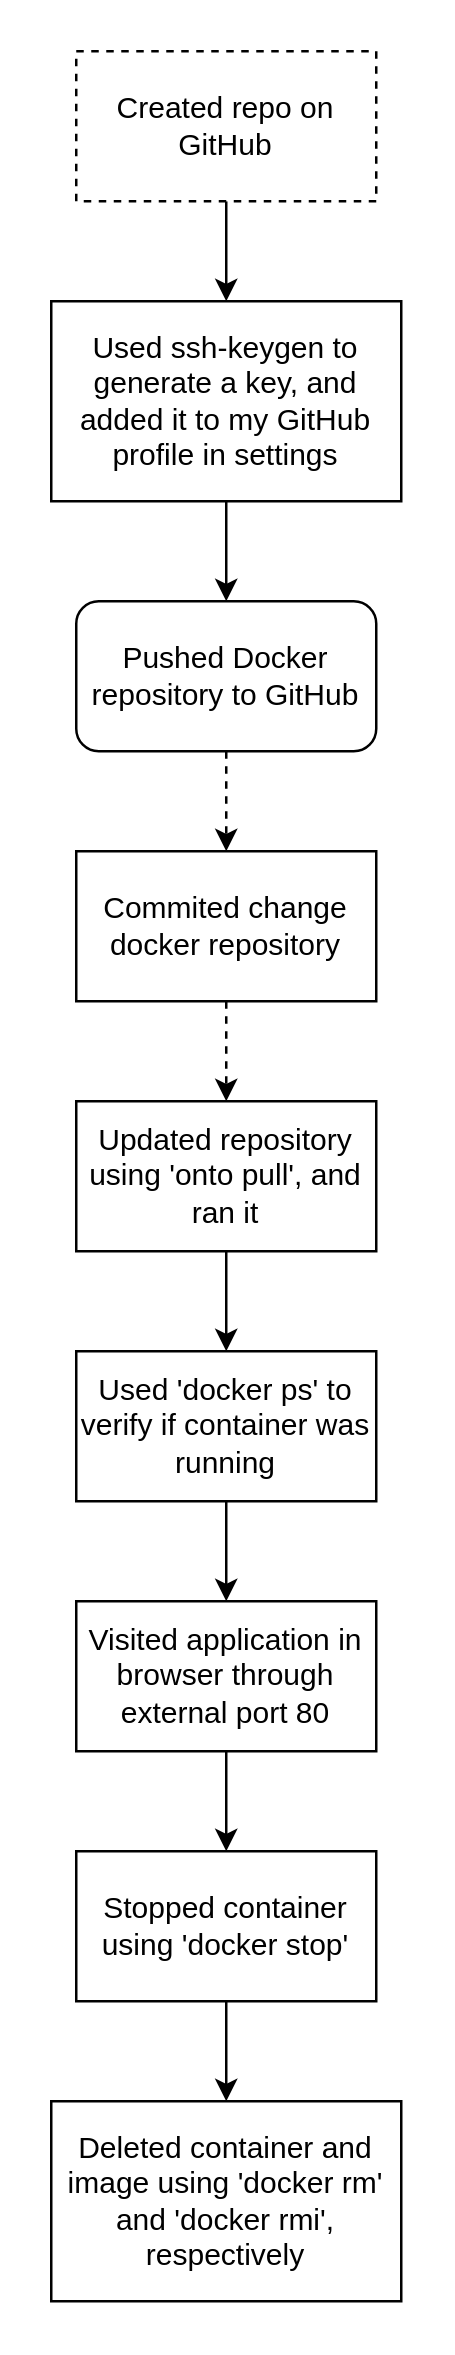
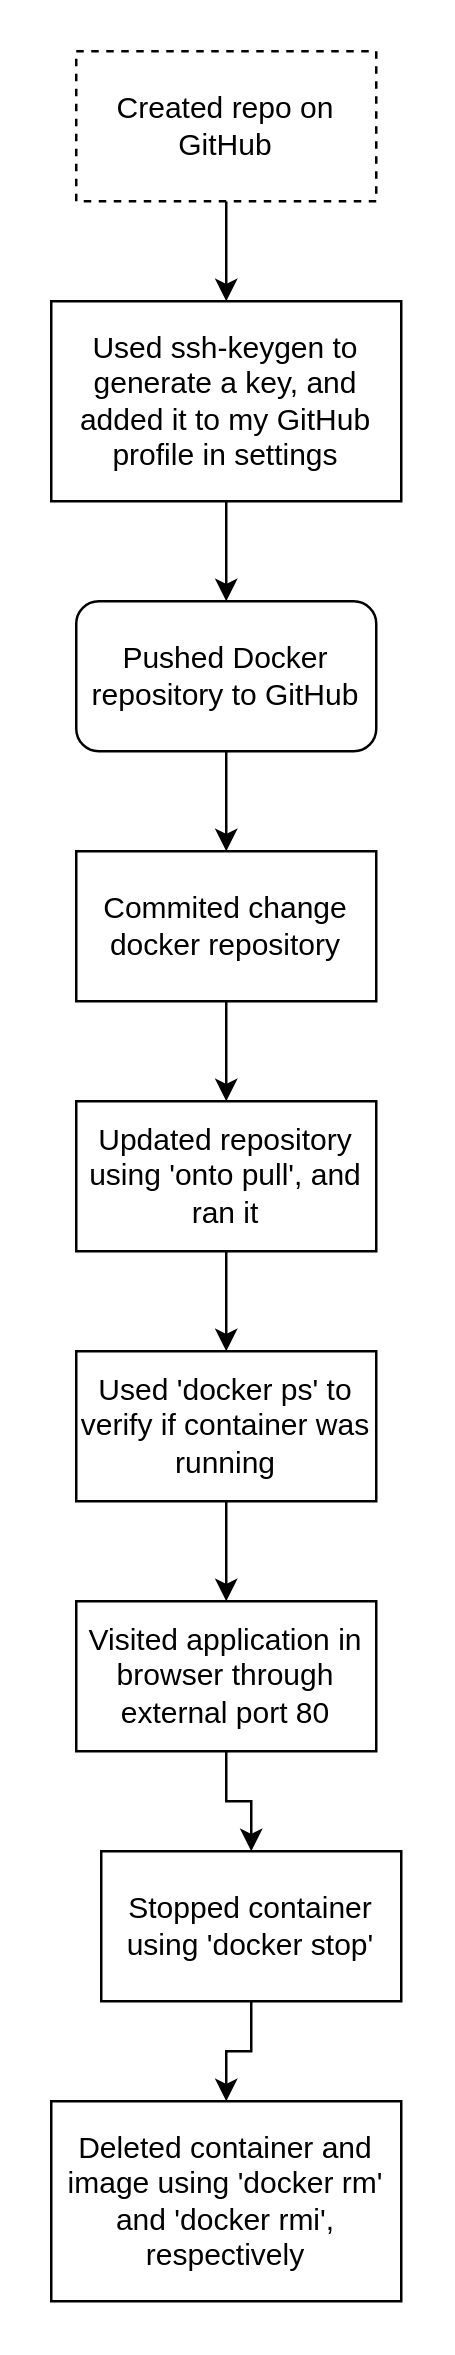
(226, 792) -> (226, 792)
(226, 1042) -> (226, 1042)
(226, 1926) -> (251, 1926)
